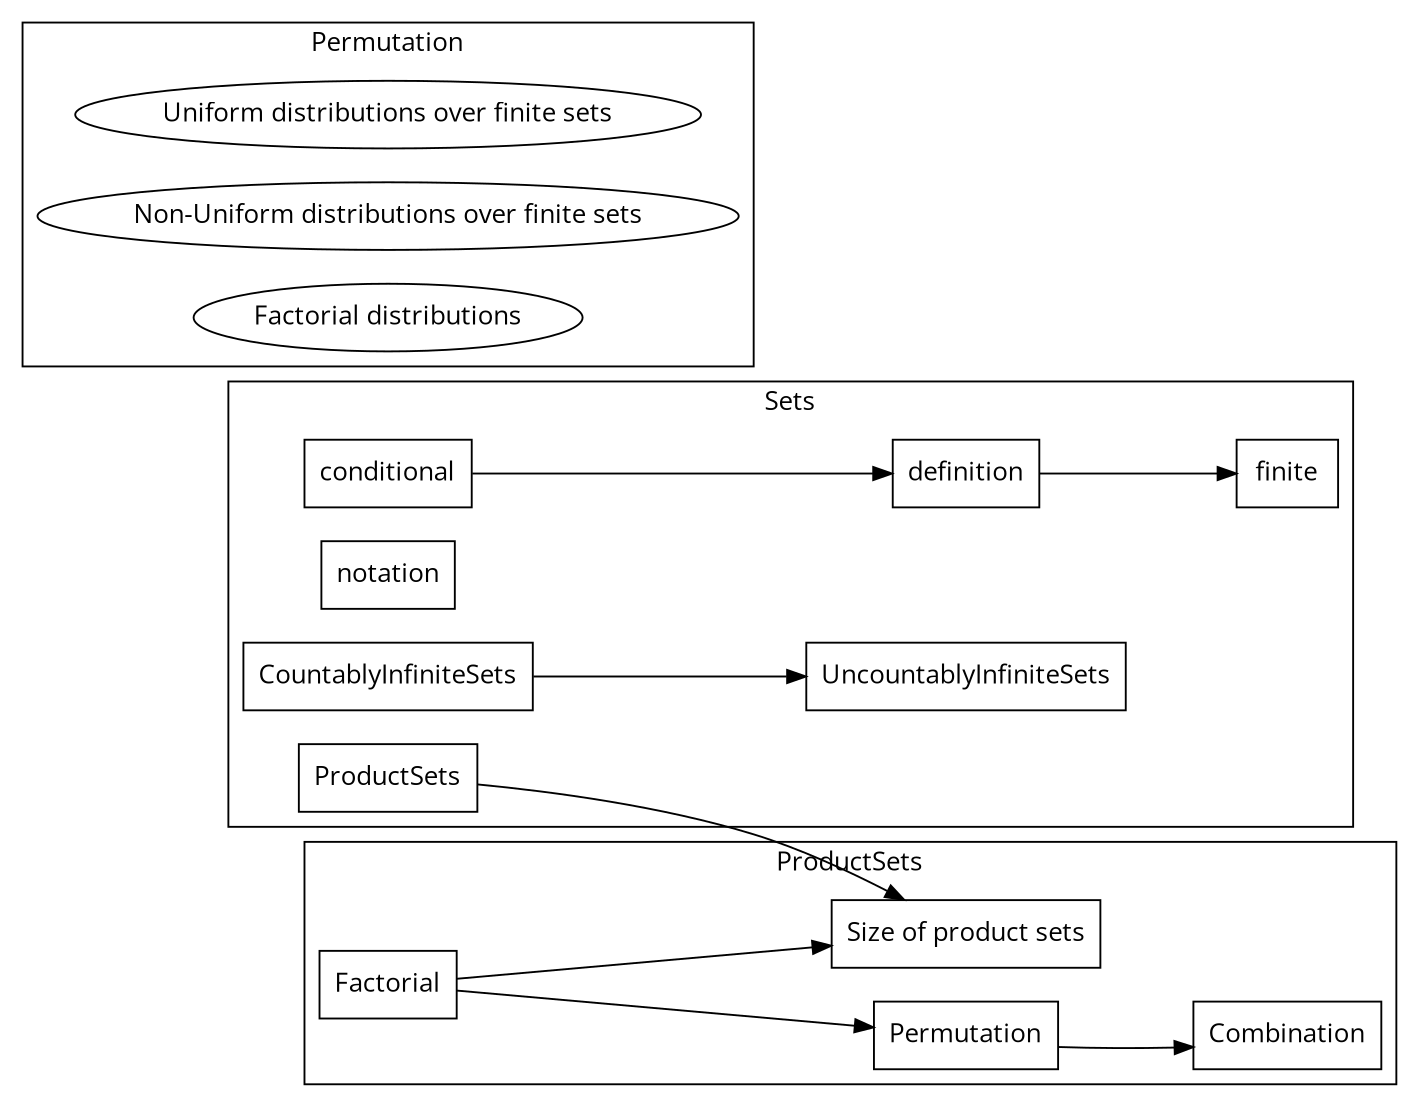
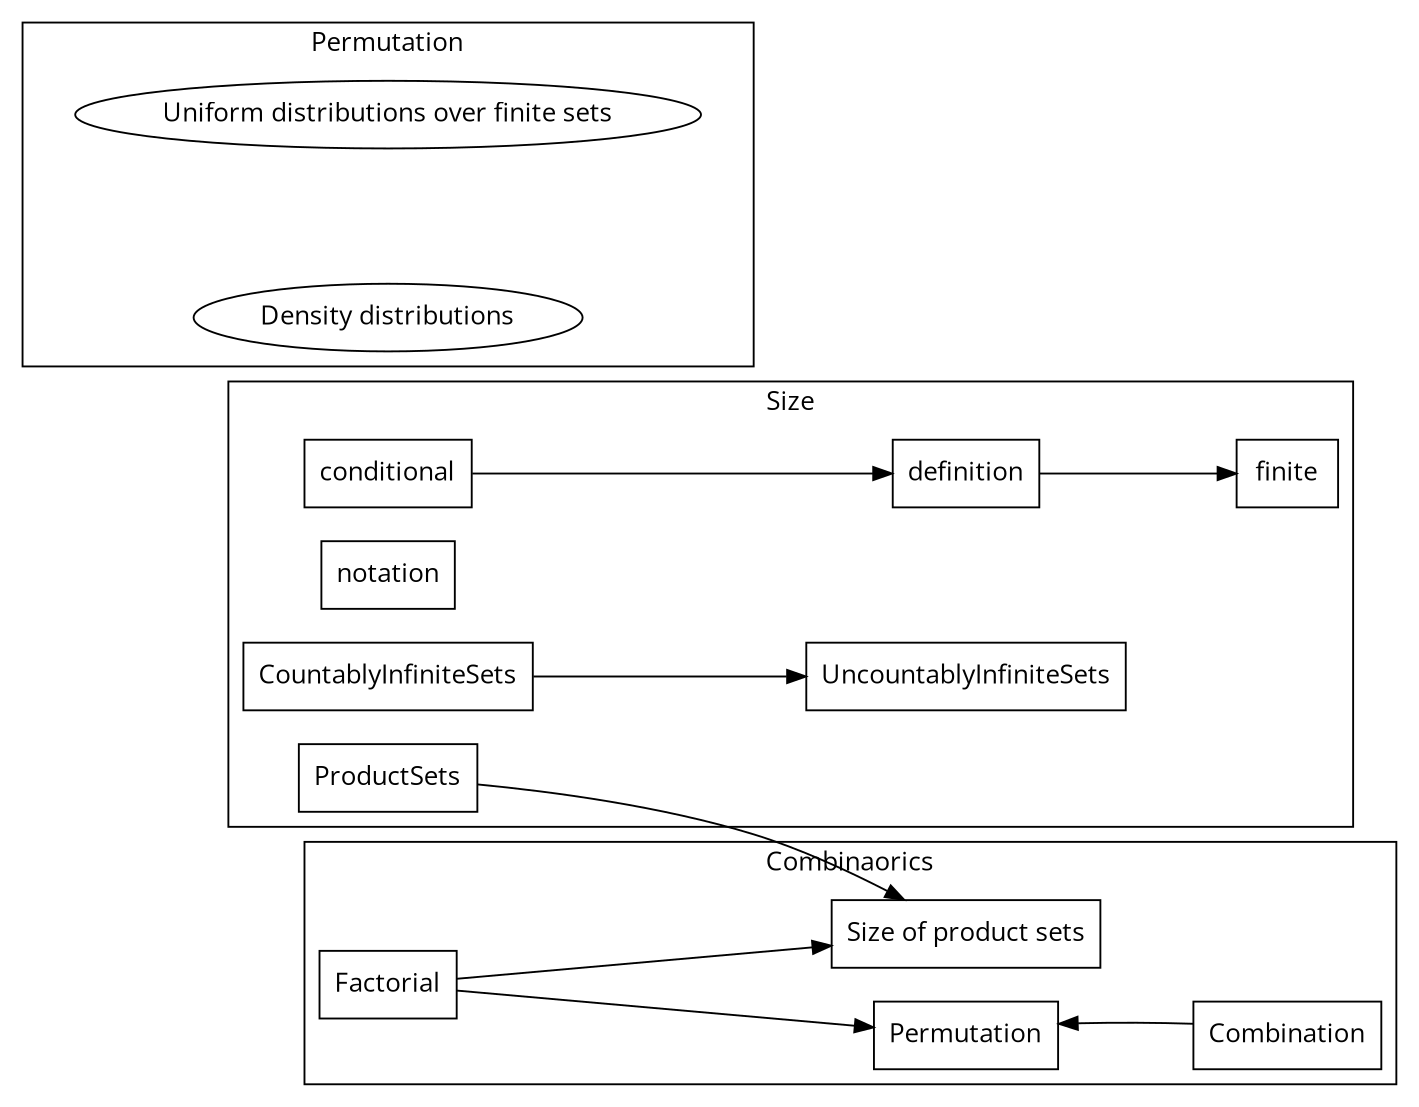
(388, 216) -> none
(388, 318) -> (388, 318)
(791, 403) -> (791, 403)
(850, 863) -> (850, 863)
(1116, 1048) -> (1136, 1023)
